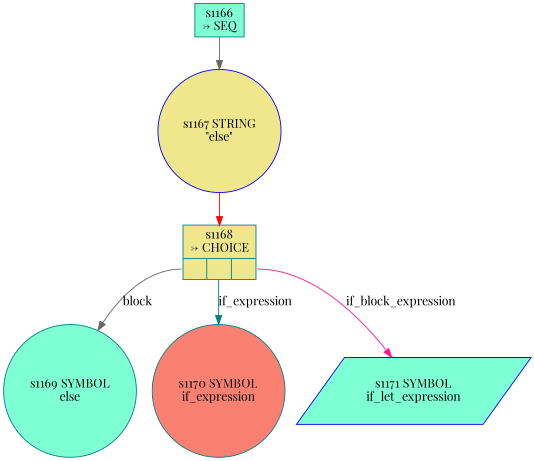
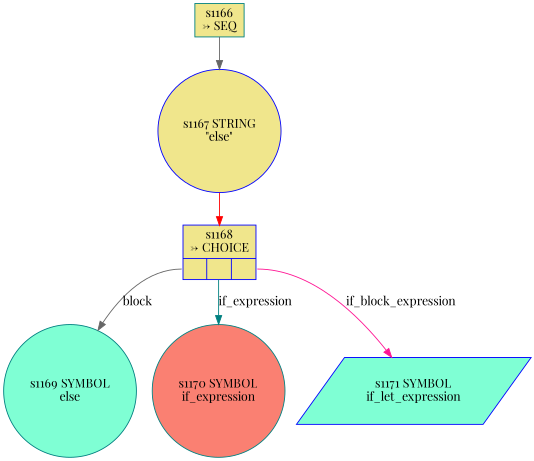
(219, 20) -> (219, 20)
(219, 252) -> (219, 252)
